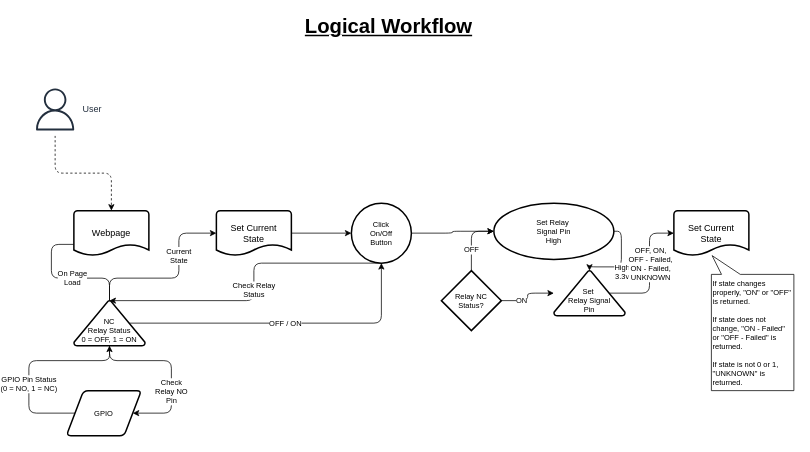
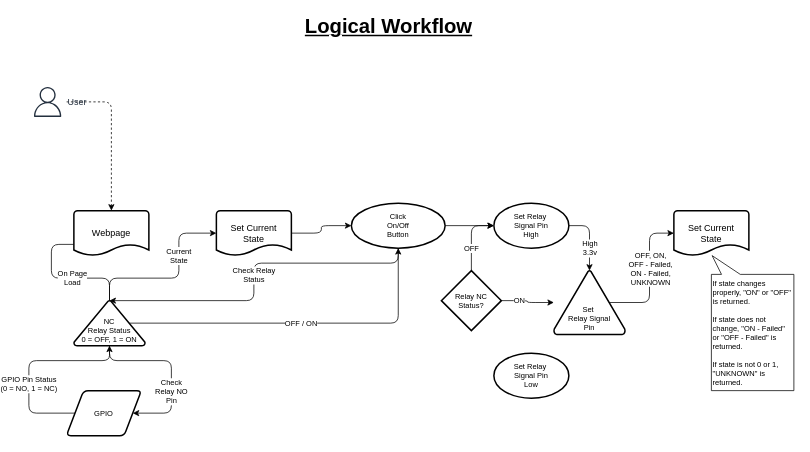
(55, 109) -> (48, 102)
(554, 231) -> (531, 225)
(381, 233) -> (398, 225)
(590, 293) -> (590, 302)
none -> (531, 375)
